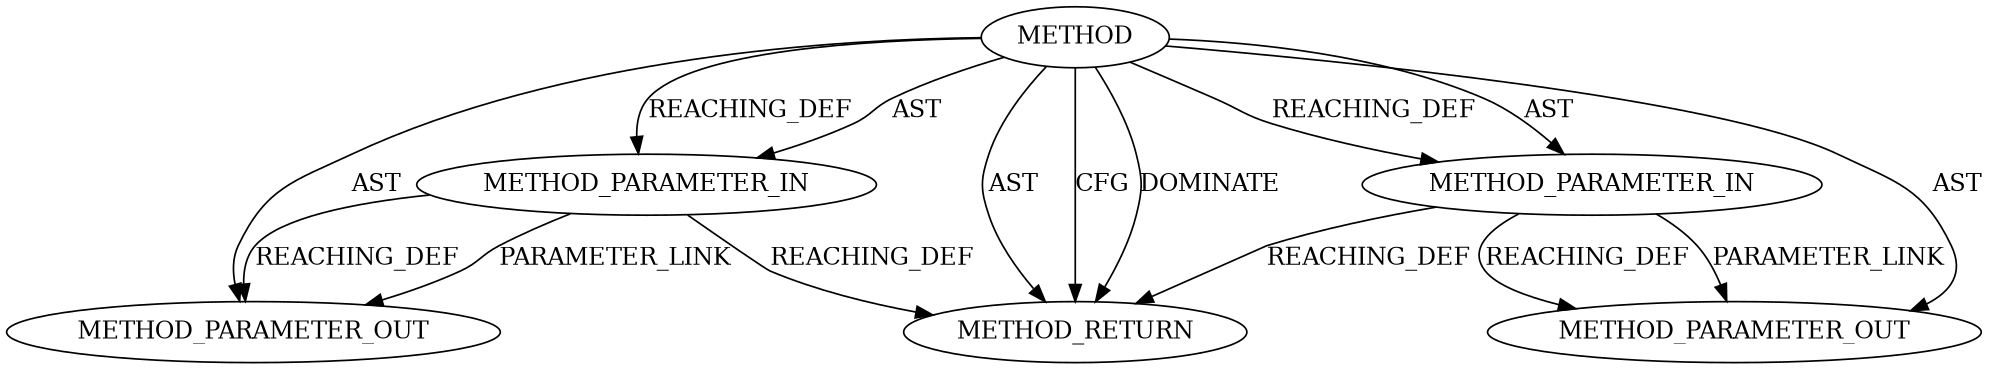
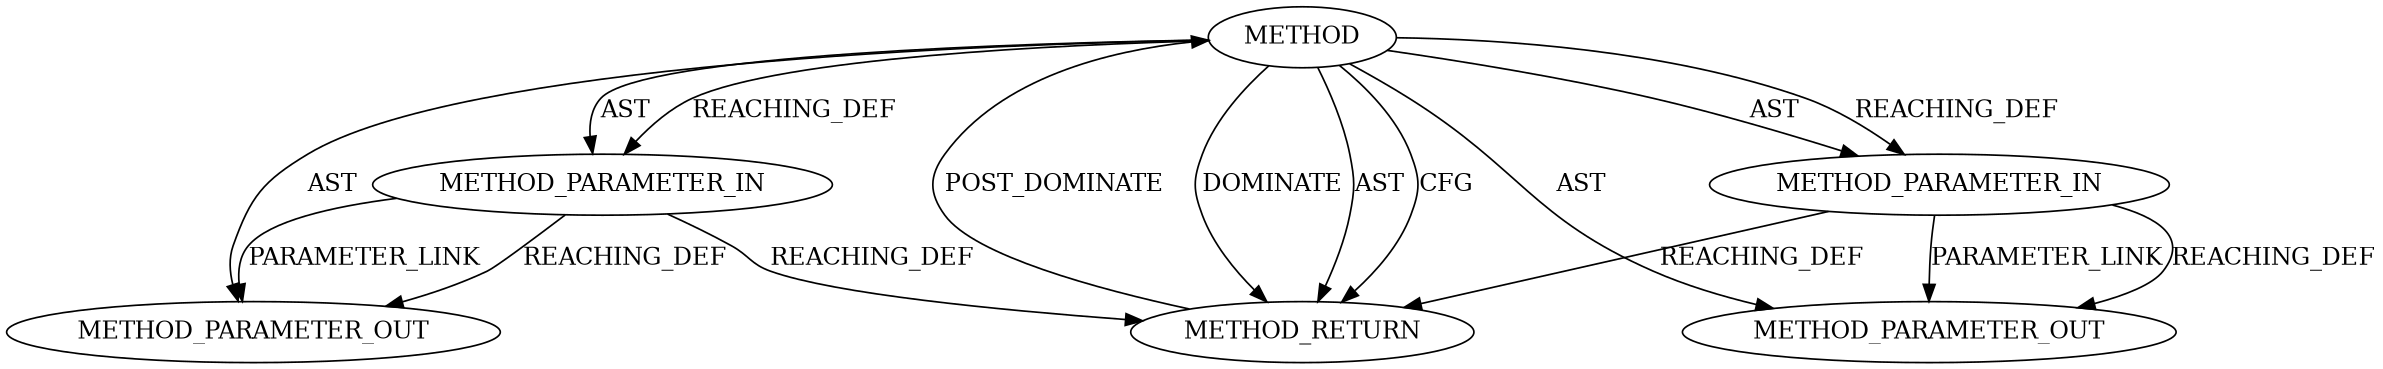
none -> (934, 178)
